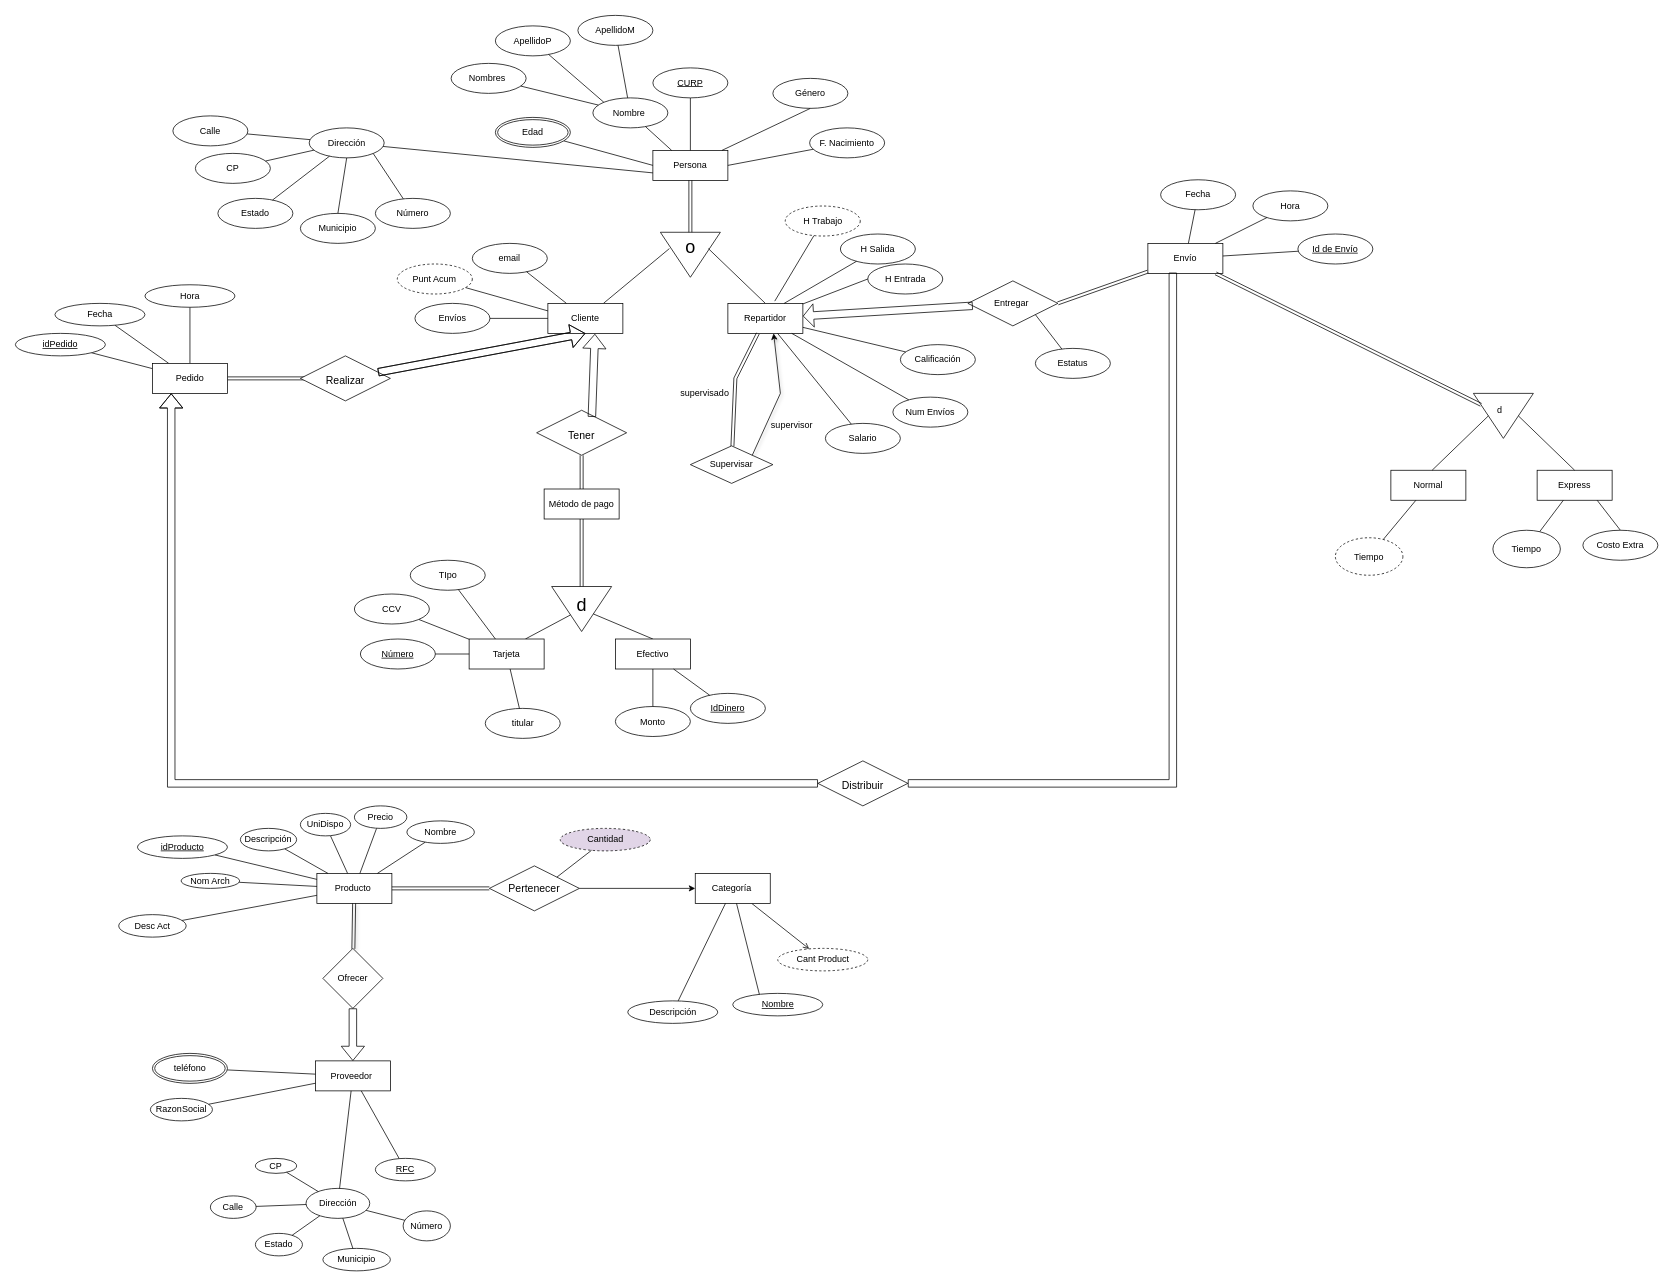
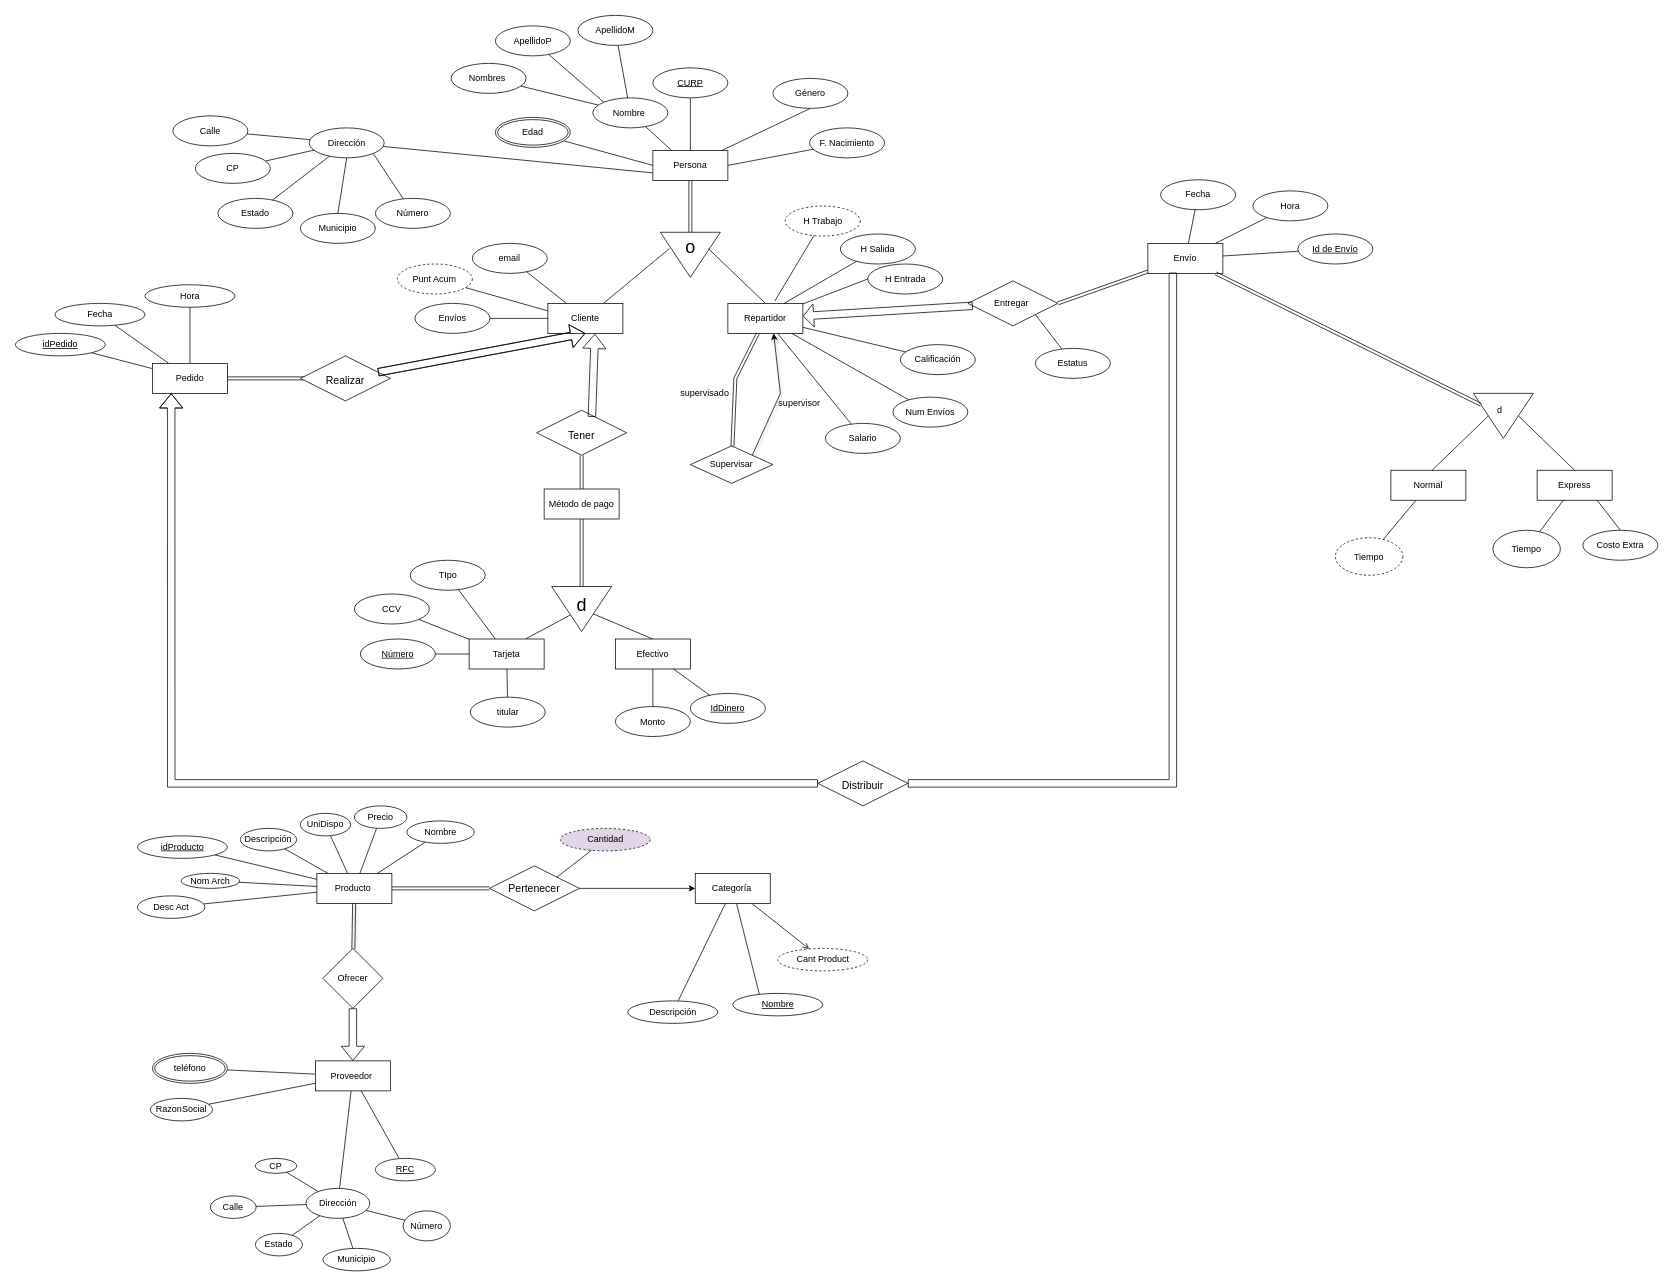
(792, 425) -> (799, 403)
(523, 723) -> (508, 712)
(152, 926) -> (171, 907)
